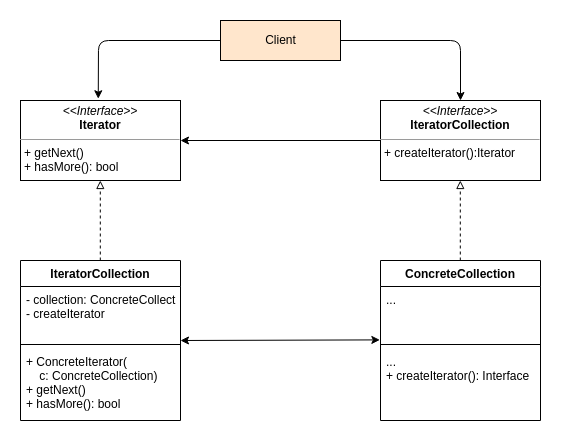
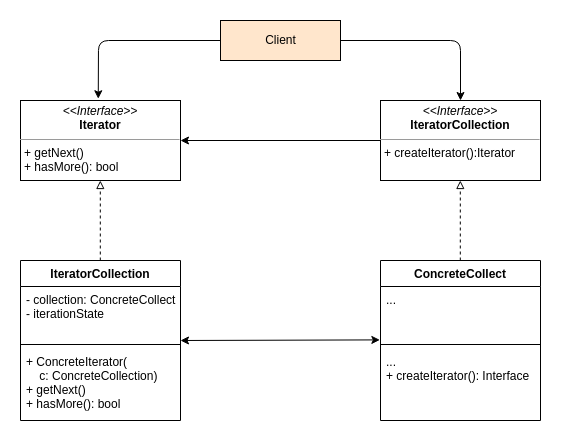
(460, 274) -> (460, 274)
(111, 300) -> (111, 300)
